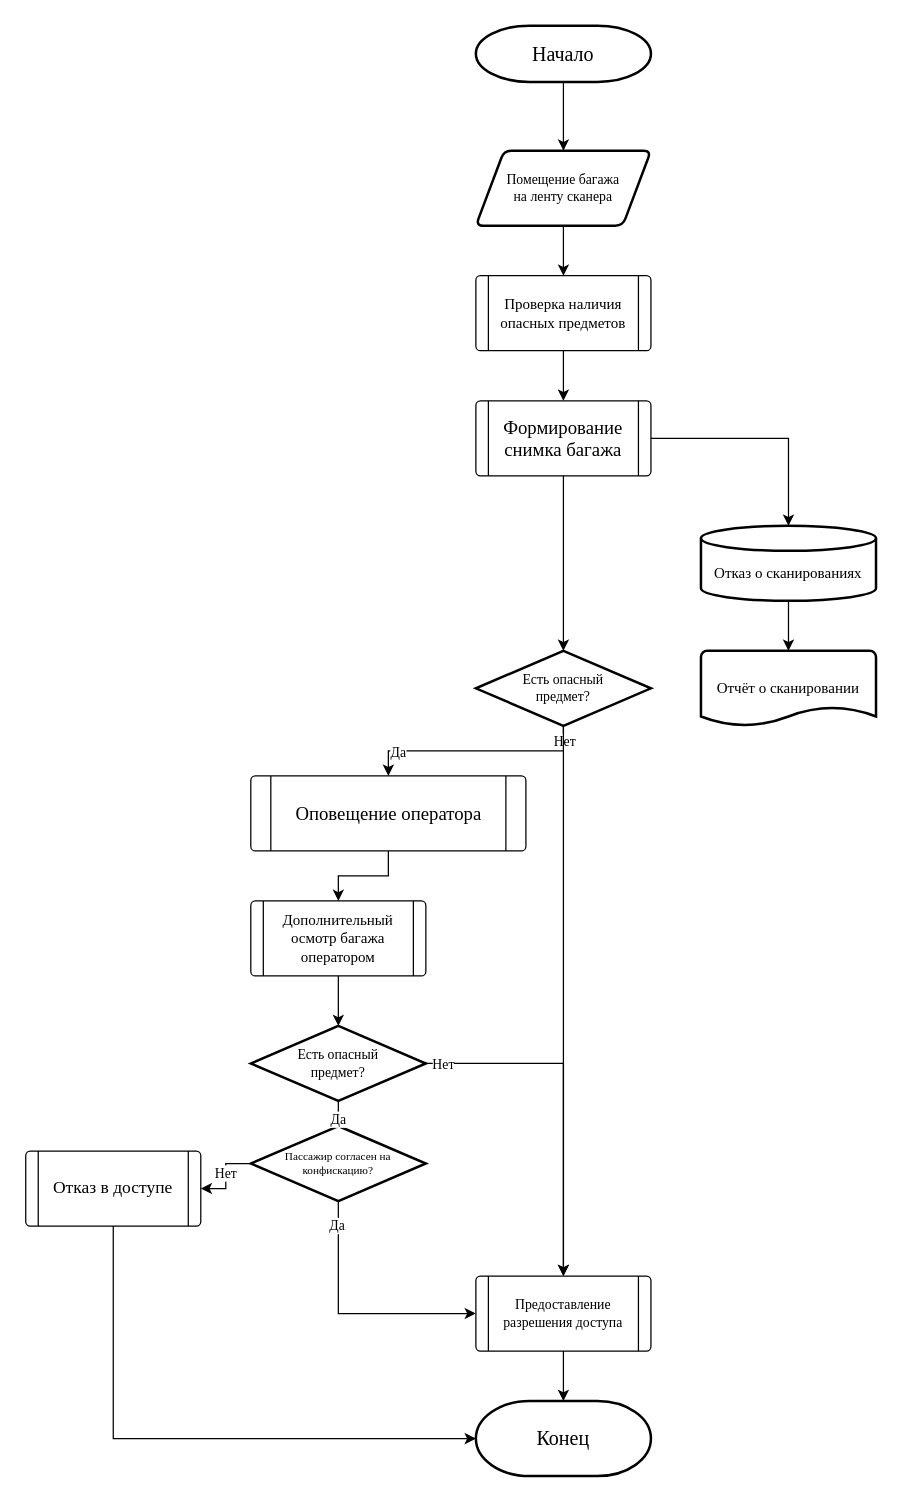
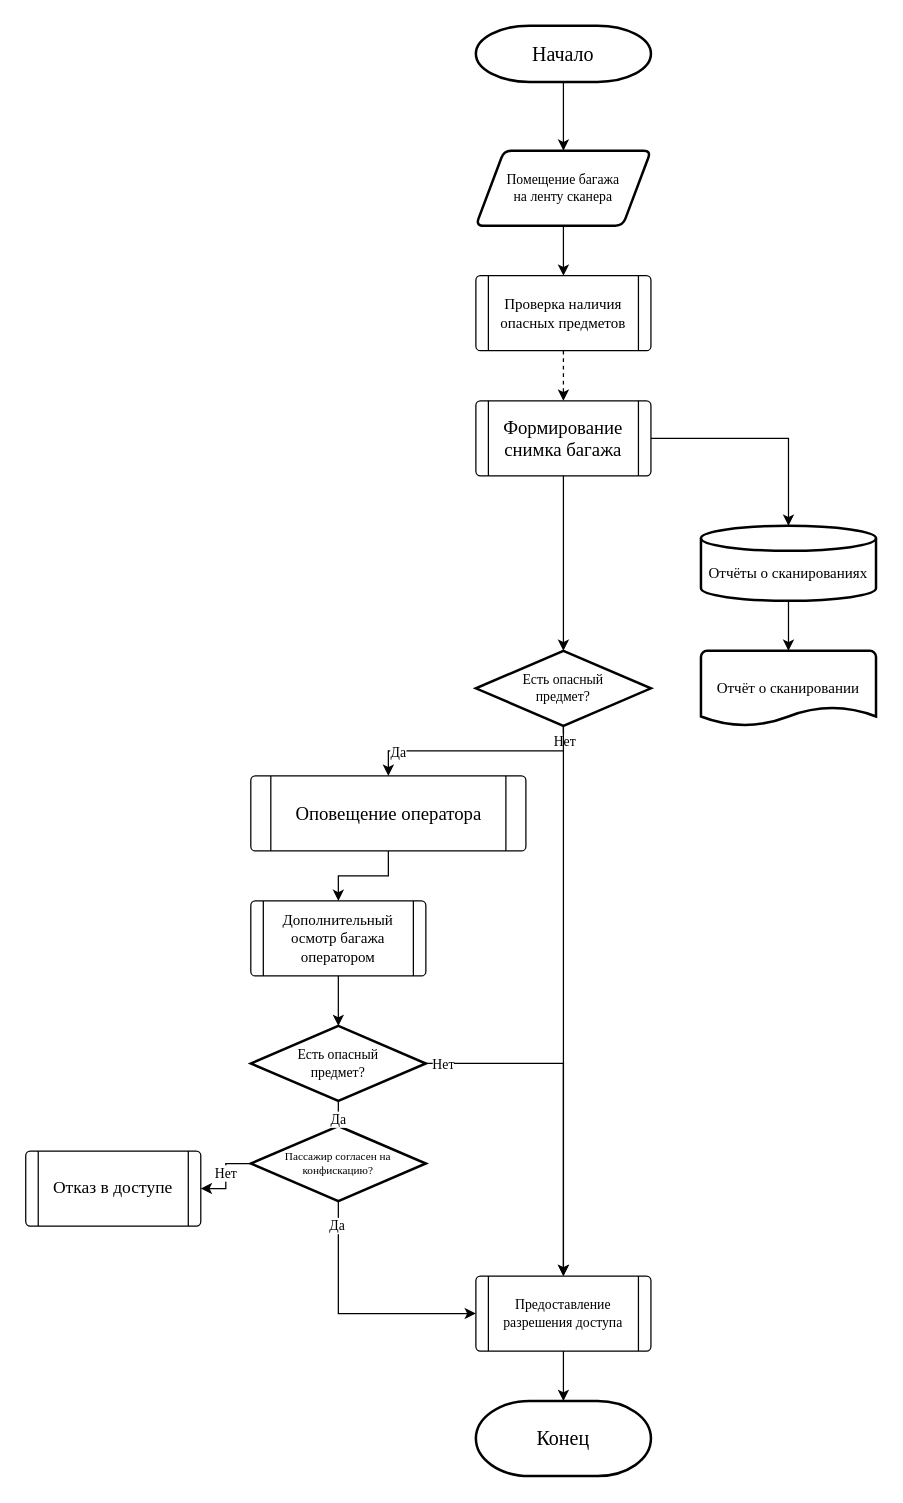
(563, 371) -> (563, 371)
(788, 563) -> (788, 563)
(184, 1438) -> none
